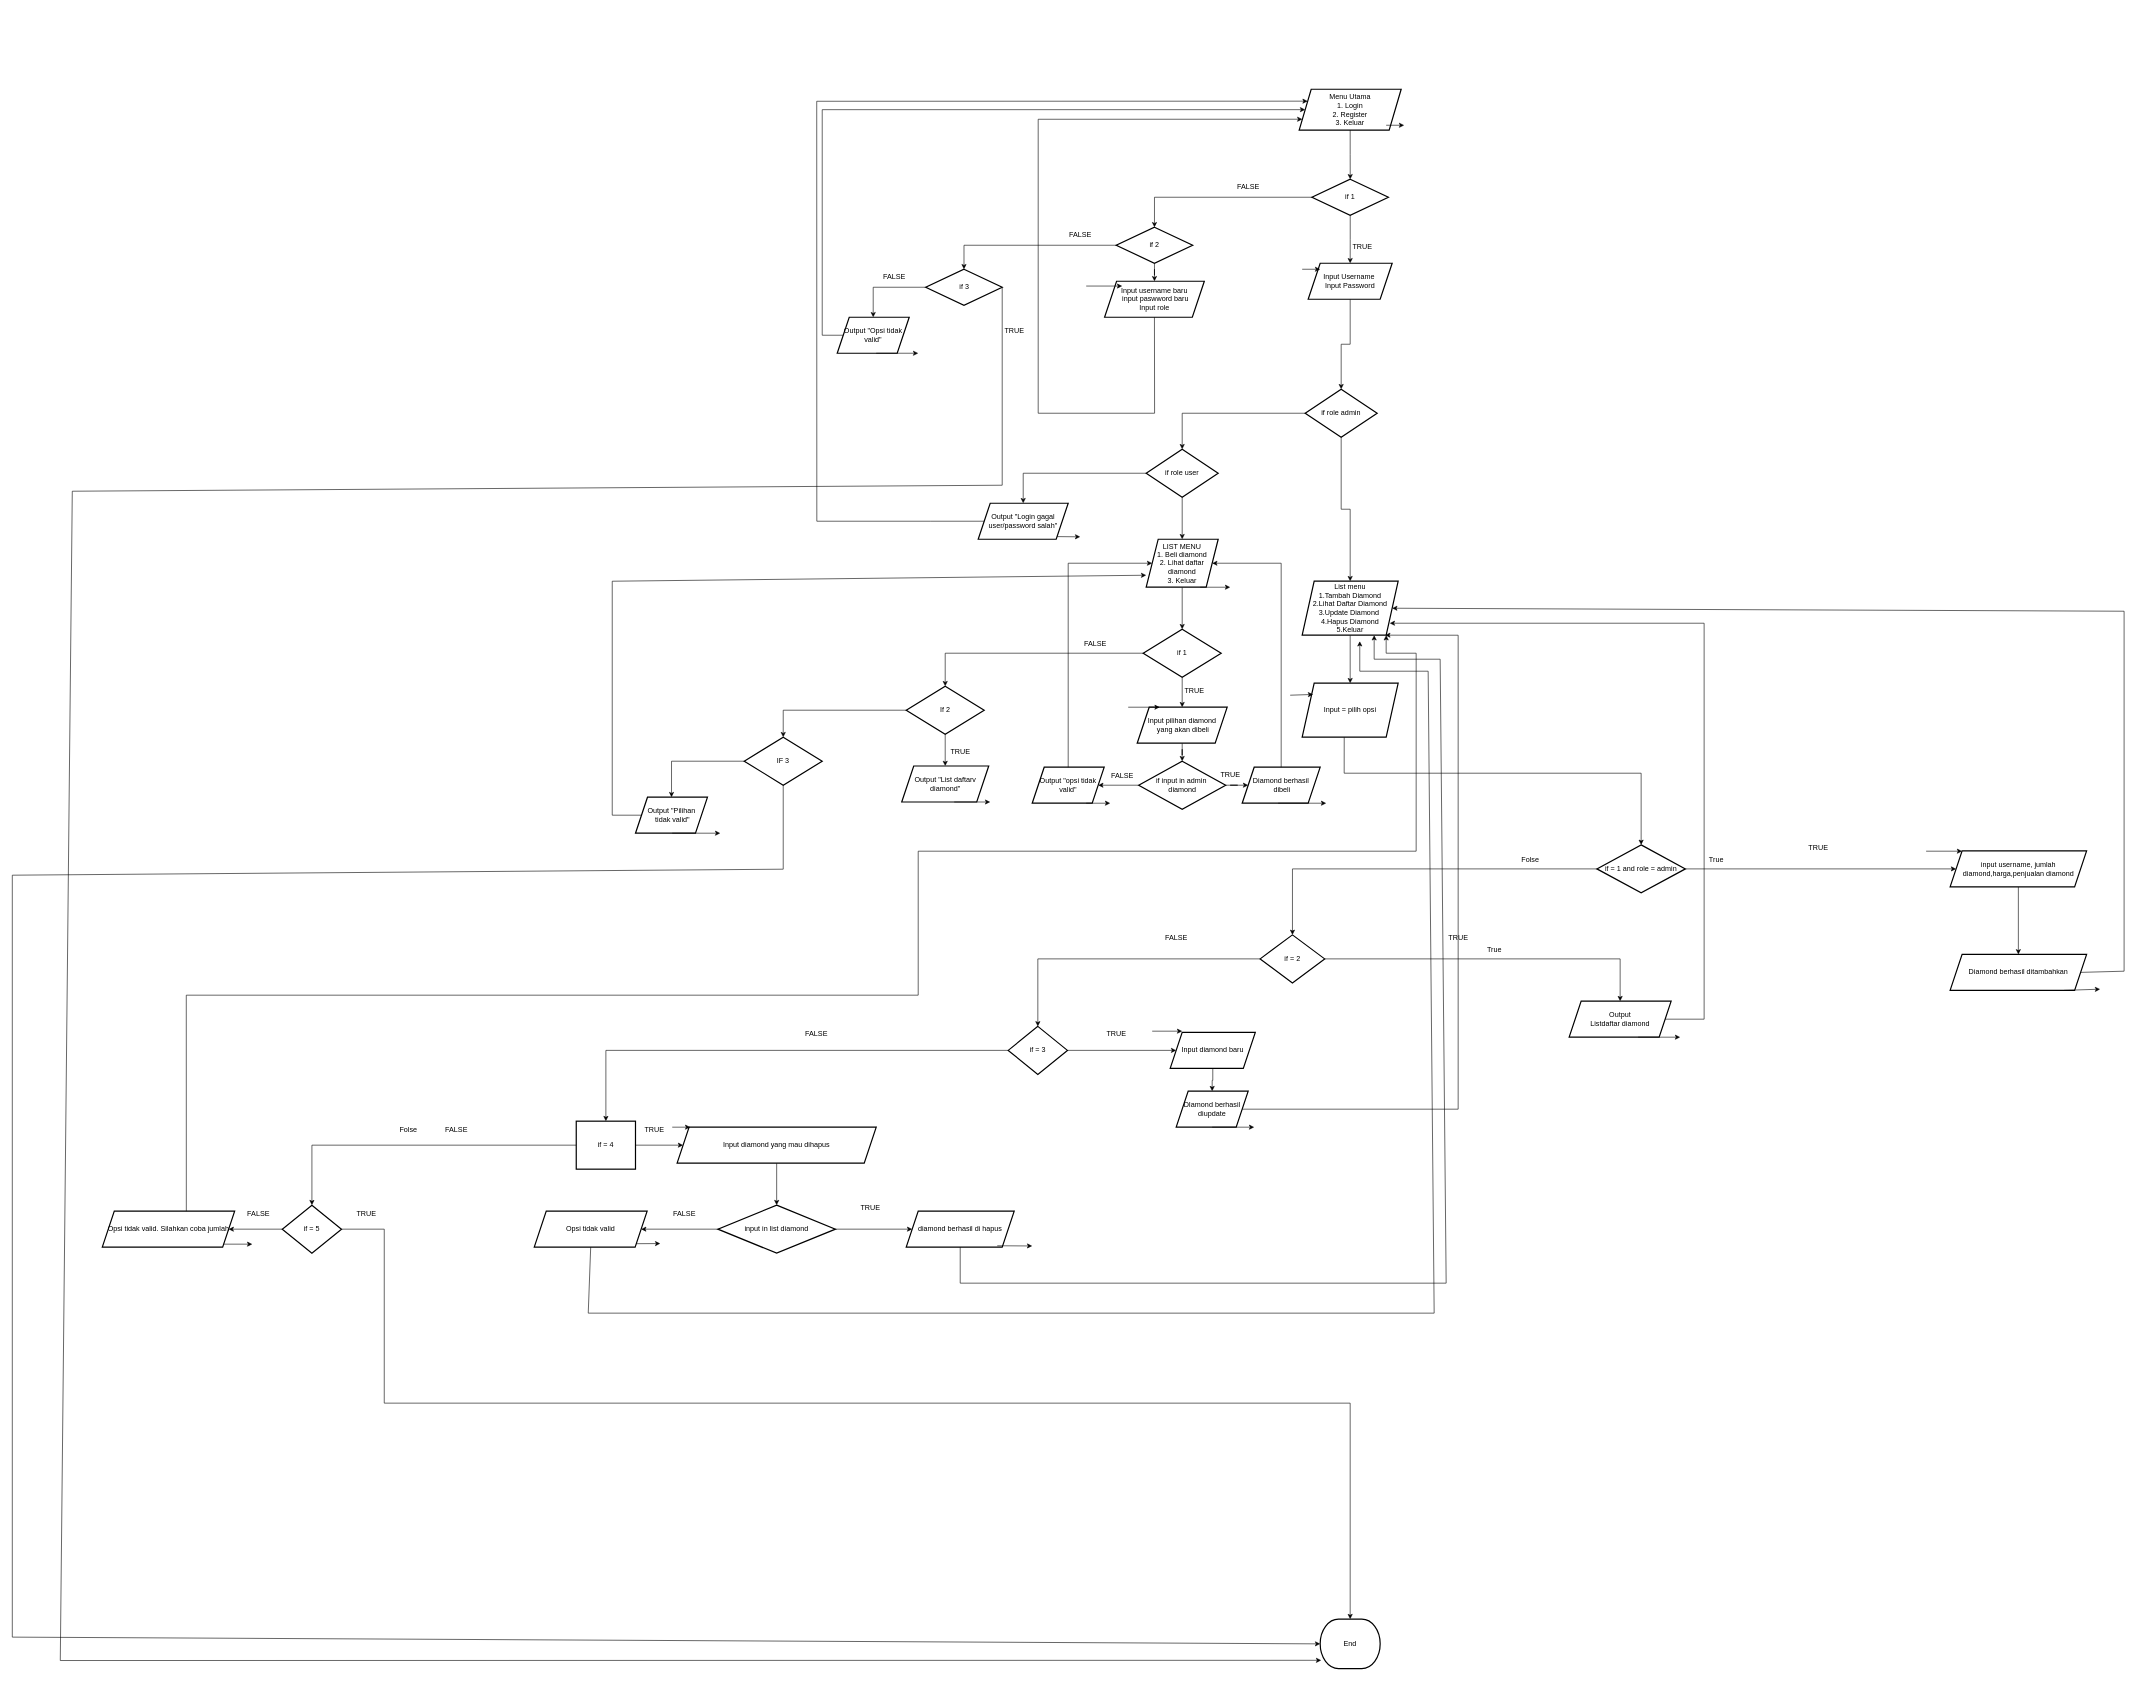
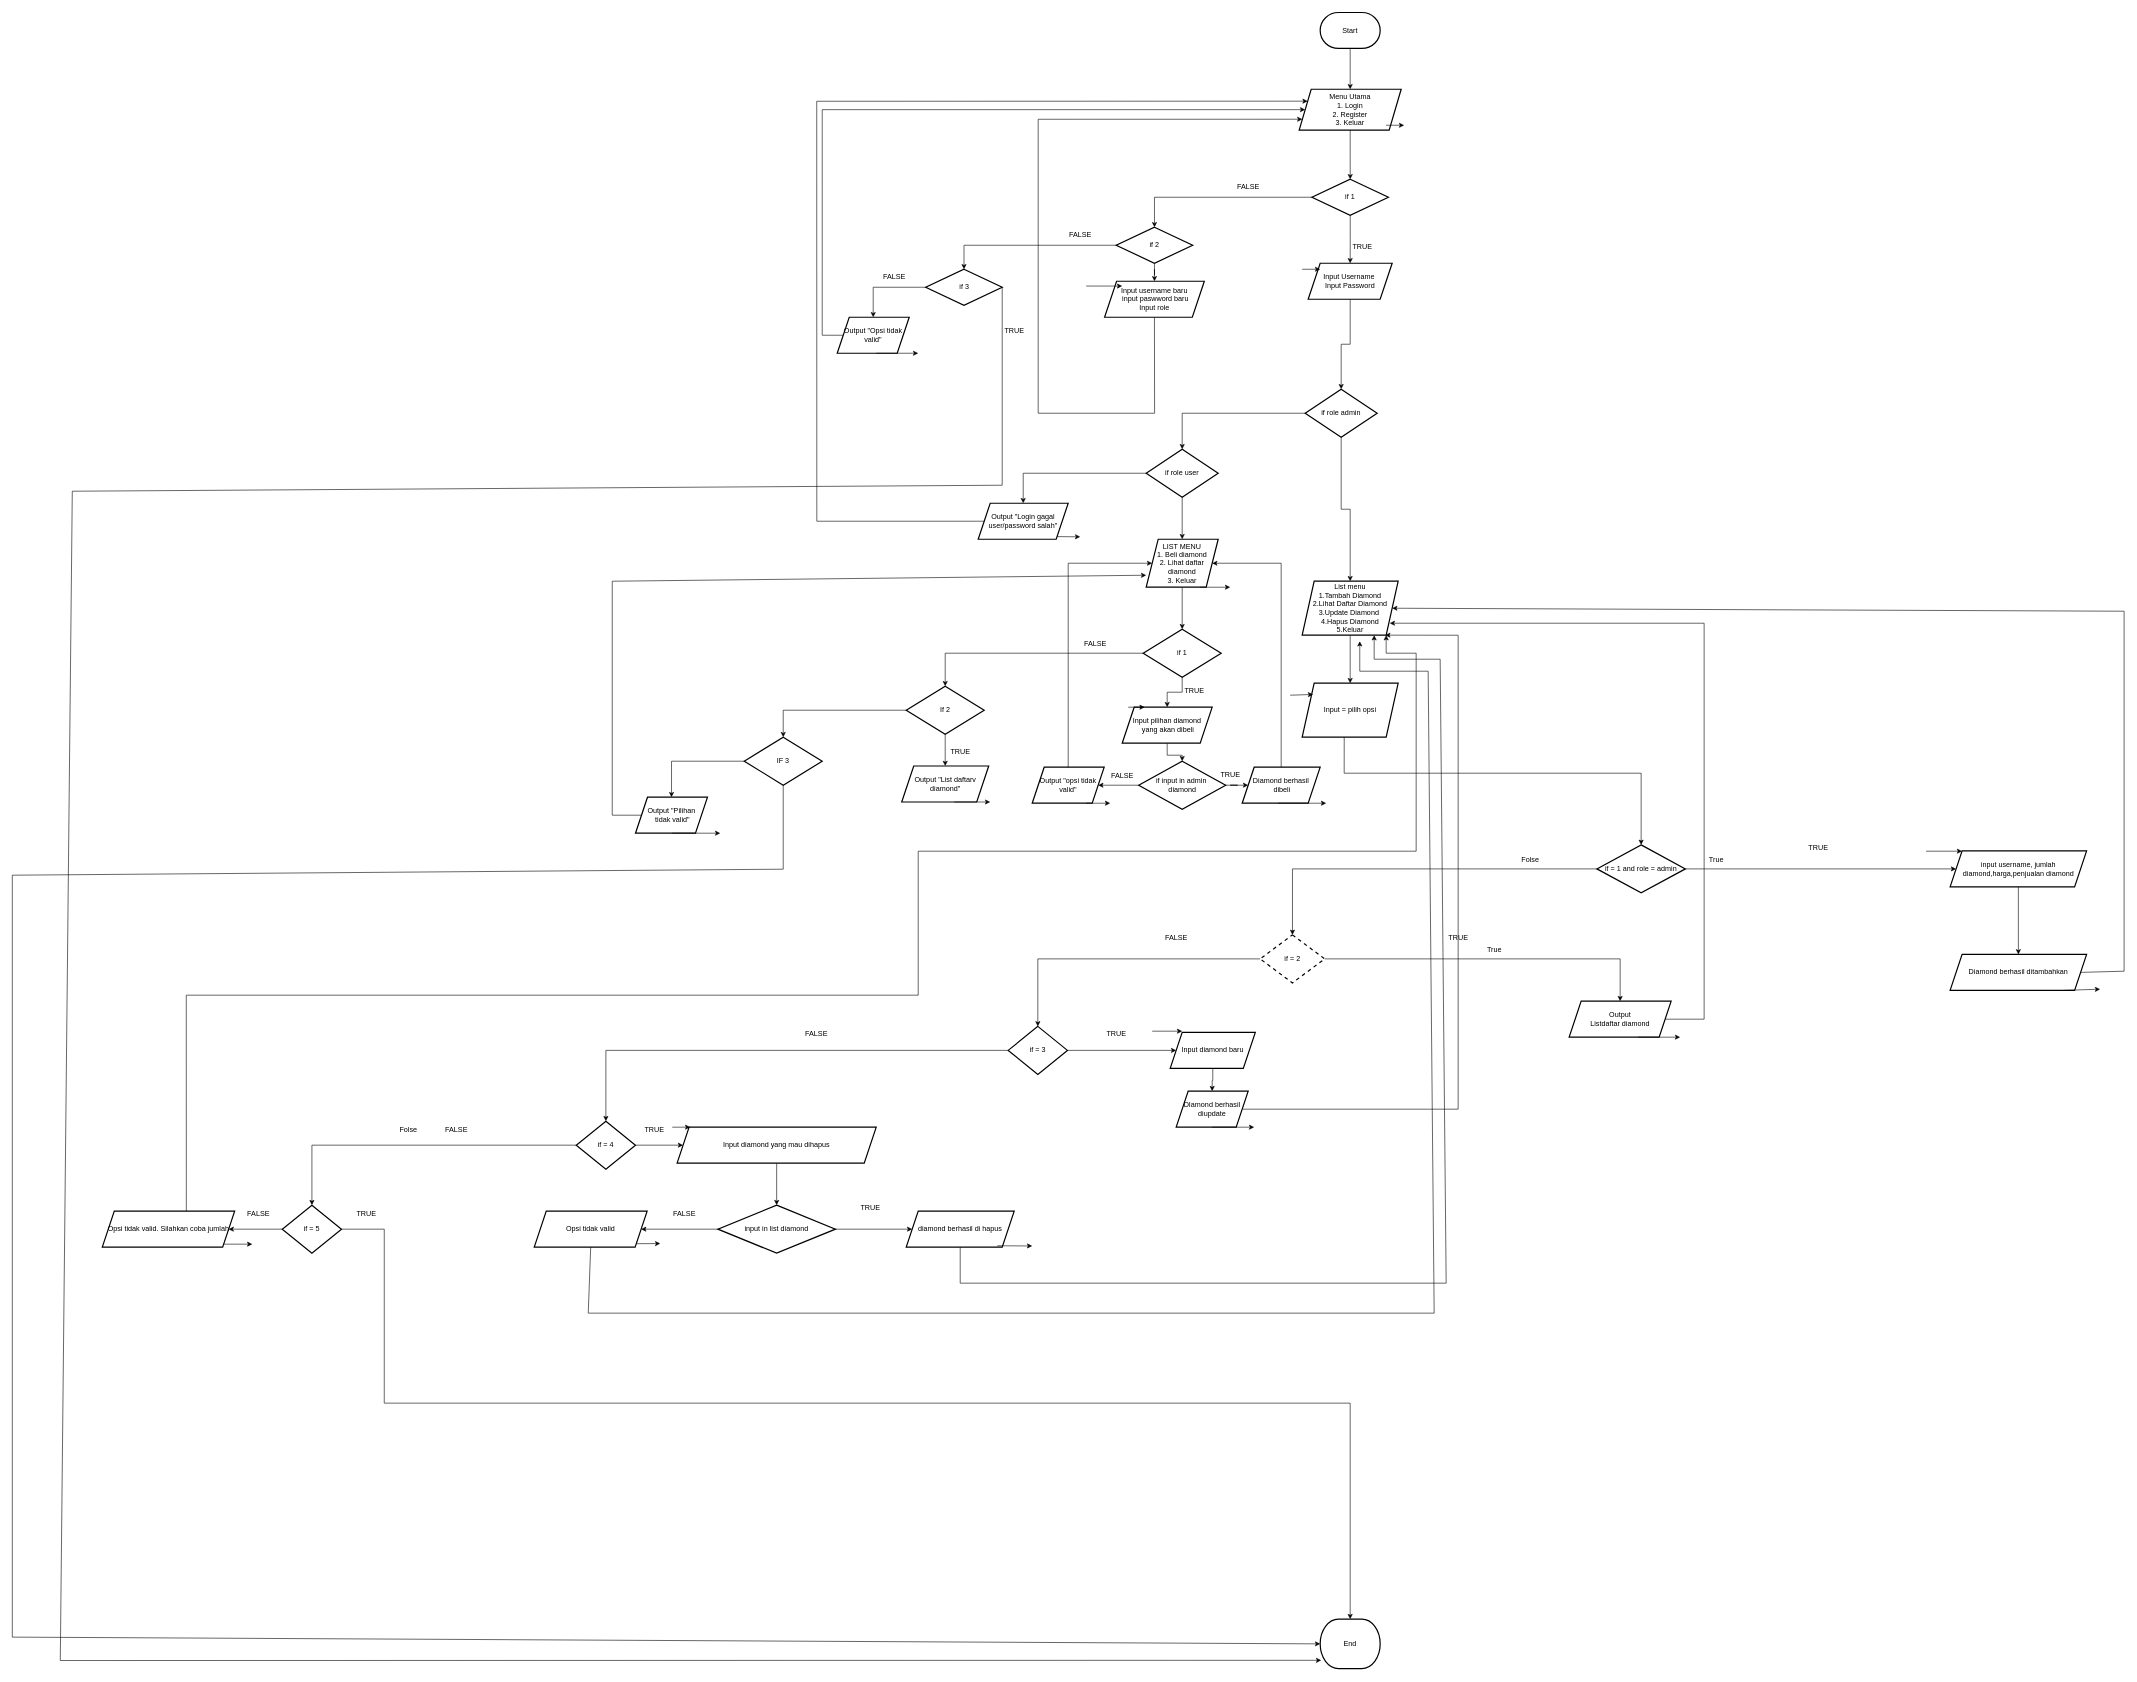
none -> (1350, 30)
none -> (1350, 83)
(1182, 725) -> (1167, 725)
(1293, 959) -> (1293, 959)
(606, 1145) -> (606, 1145)
